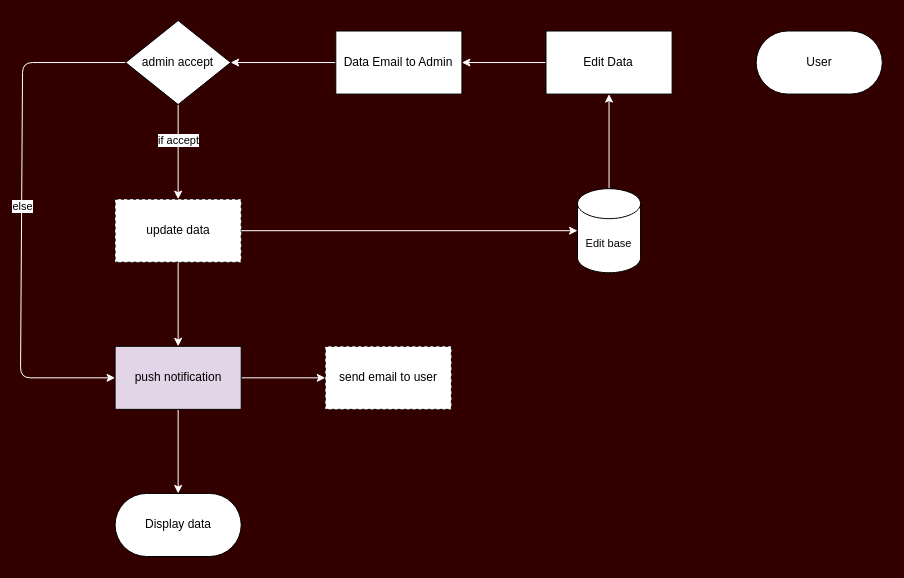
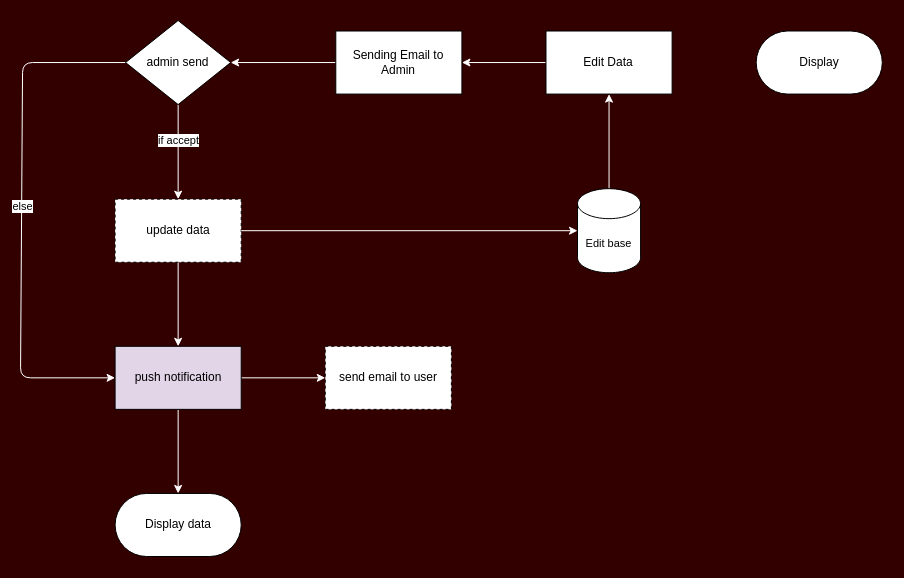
(178, 63) -> (178, 63)
(399, 63) -> (399, 63)
(820, 63) -> (820, 63)
